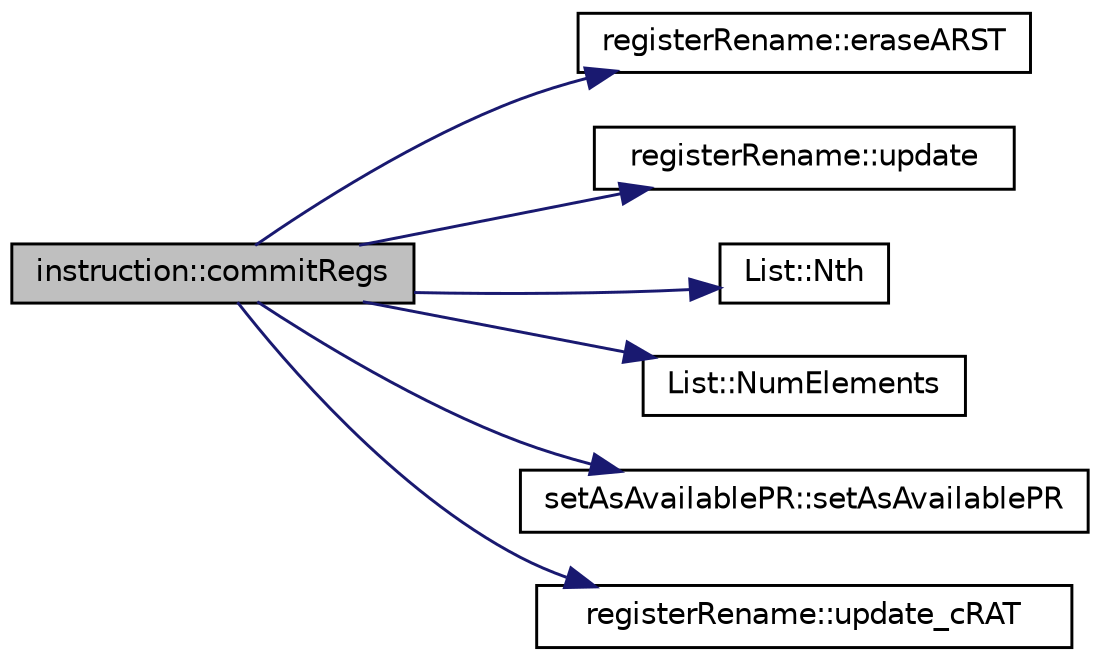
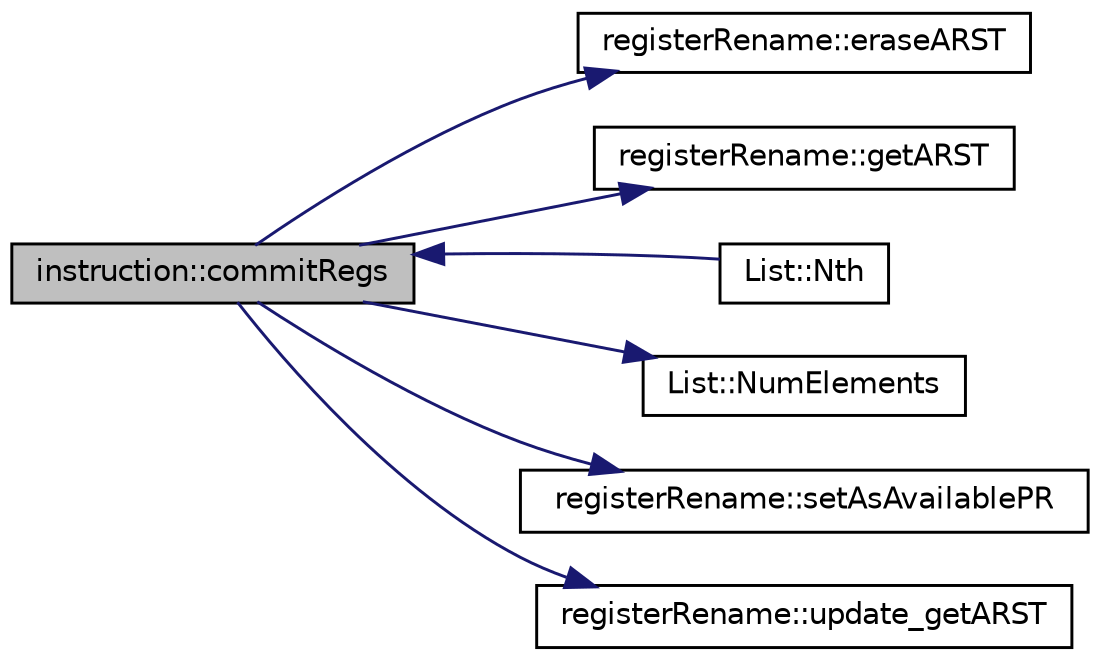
(804, 158) -> (804, 158)
(552, 293) -> (582, 254)
(804, 501) -> (804, 501)
(804, 617) -> (804, 617)
